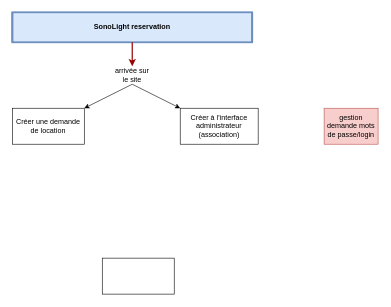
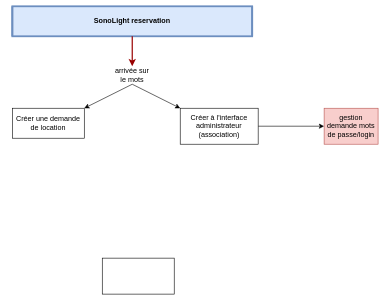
(132, 27) -> (132, 21)
(132, 75) -> (132, 75)
(48, 126) -> (48, 123)
none -> (318, 126)
